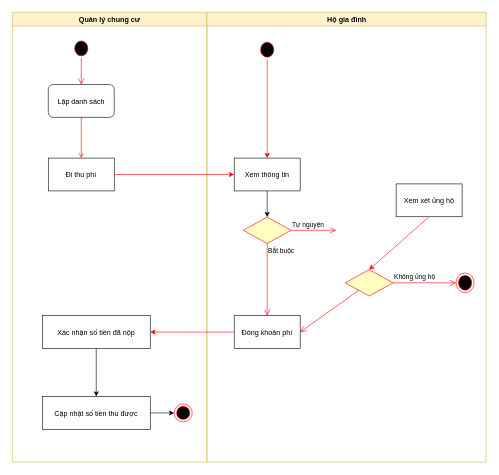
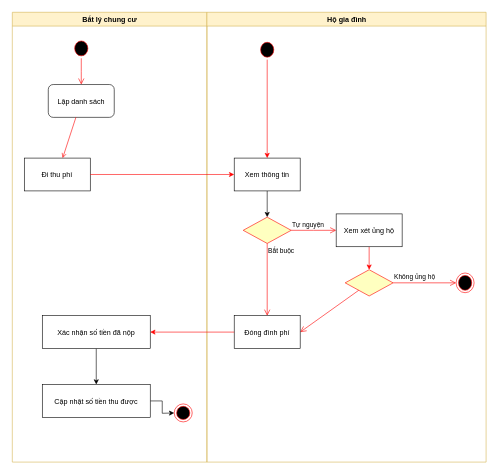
(110, 20) -> (110, 20)
(81, 175) -> (57, 175)
(429, 200) -> (369, 230)
(267, 333) -> (267, 333)
(96, 413) -> (96, 401)
